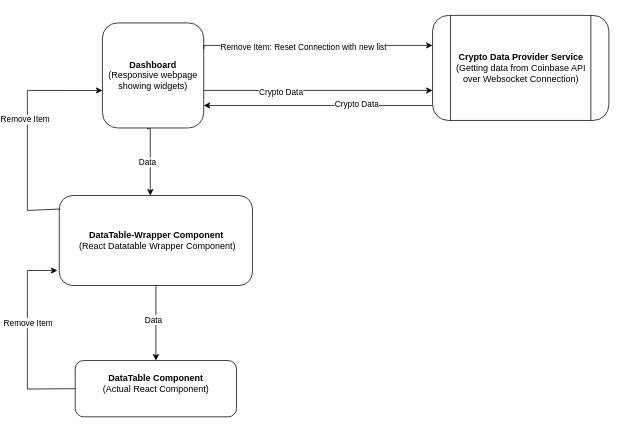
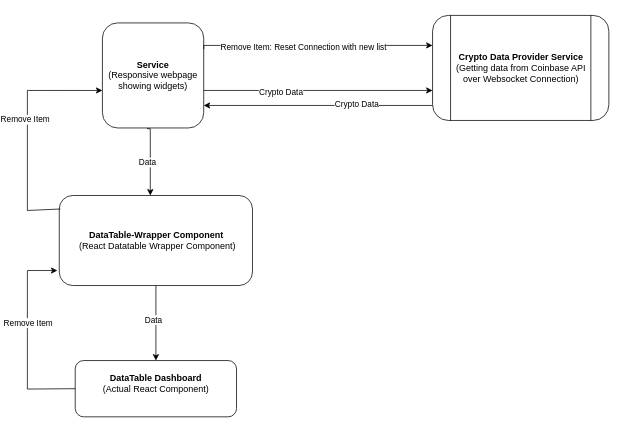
(153, 75) -> (153, 75)
(156, 389) -> (156, 389)
